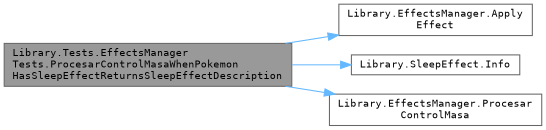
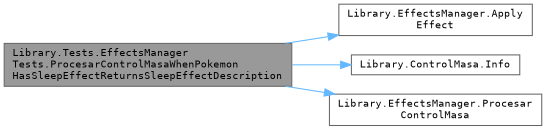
(436, 65) -> (436, 65)
